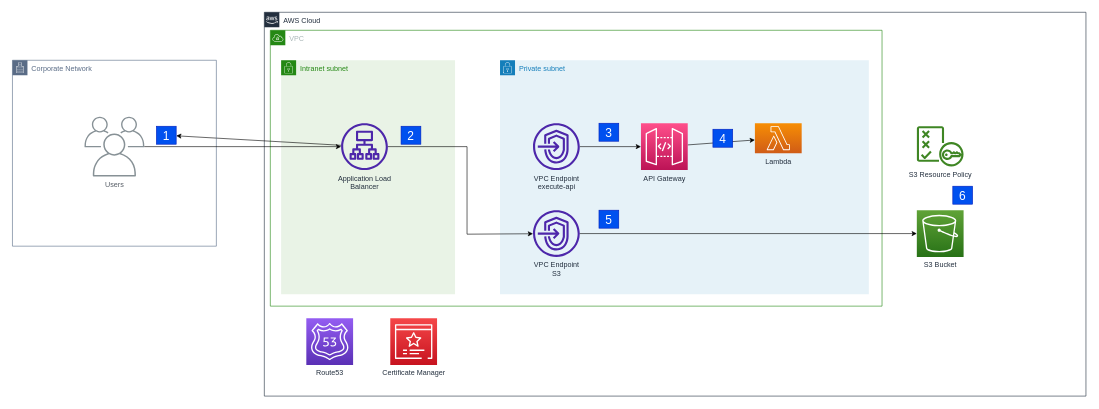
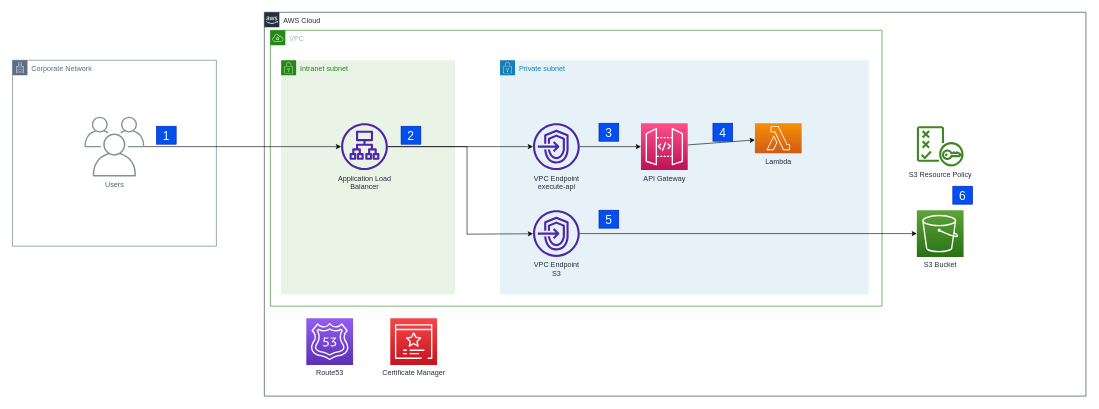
(186, 136) -> (499, 147)
(723, 138) -> (723, 132)
